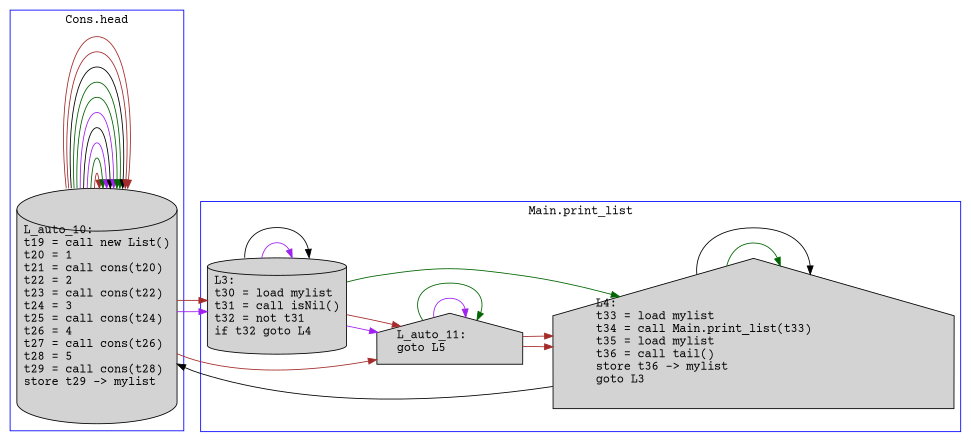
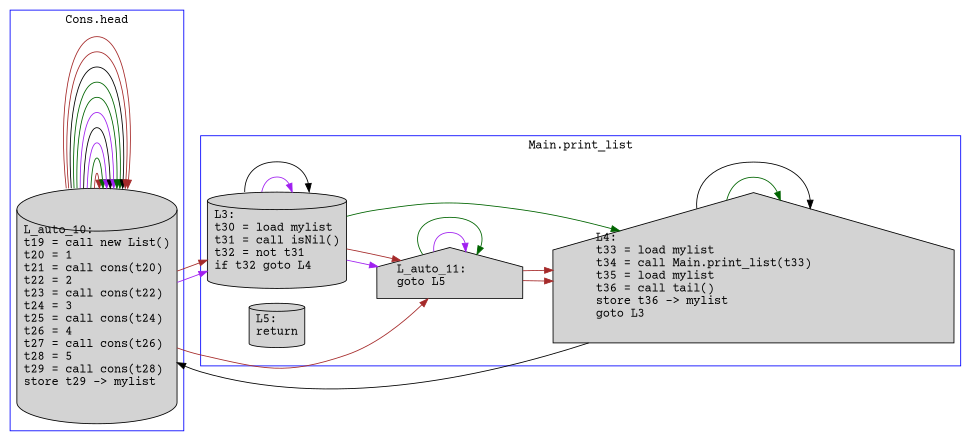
none -> (277, 325)
